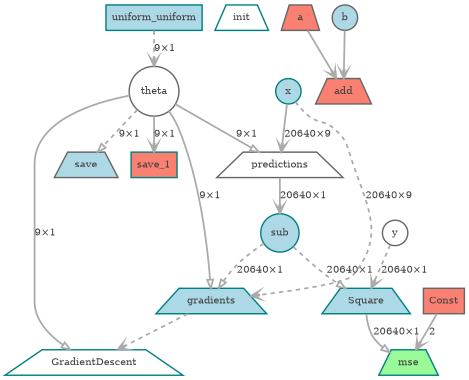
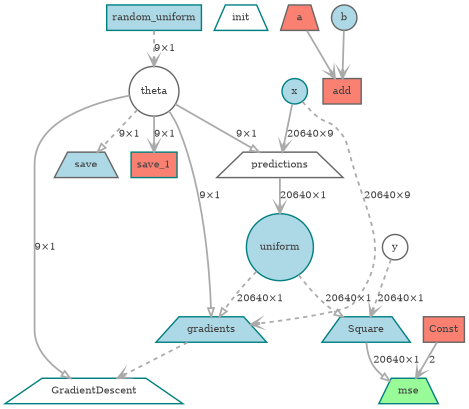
(154, 18) -> (154, 18)
(344, 91) -> (342, 91)
(280, 233) -> (280, 247)
